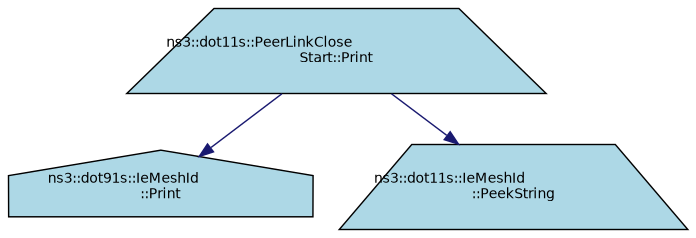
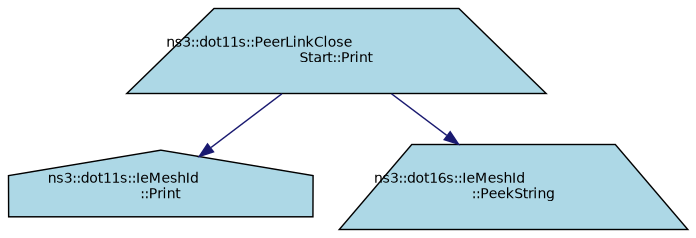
(161, 187) -> (161, 187)
(514, 187) -> (514, 187)
